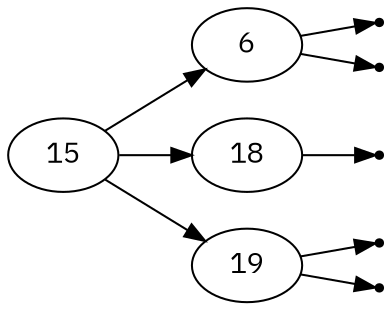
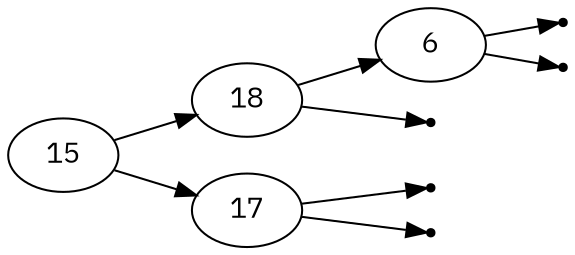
(146, 105) -> (329, 75)
(247, 265) -> (247, 210)
